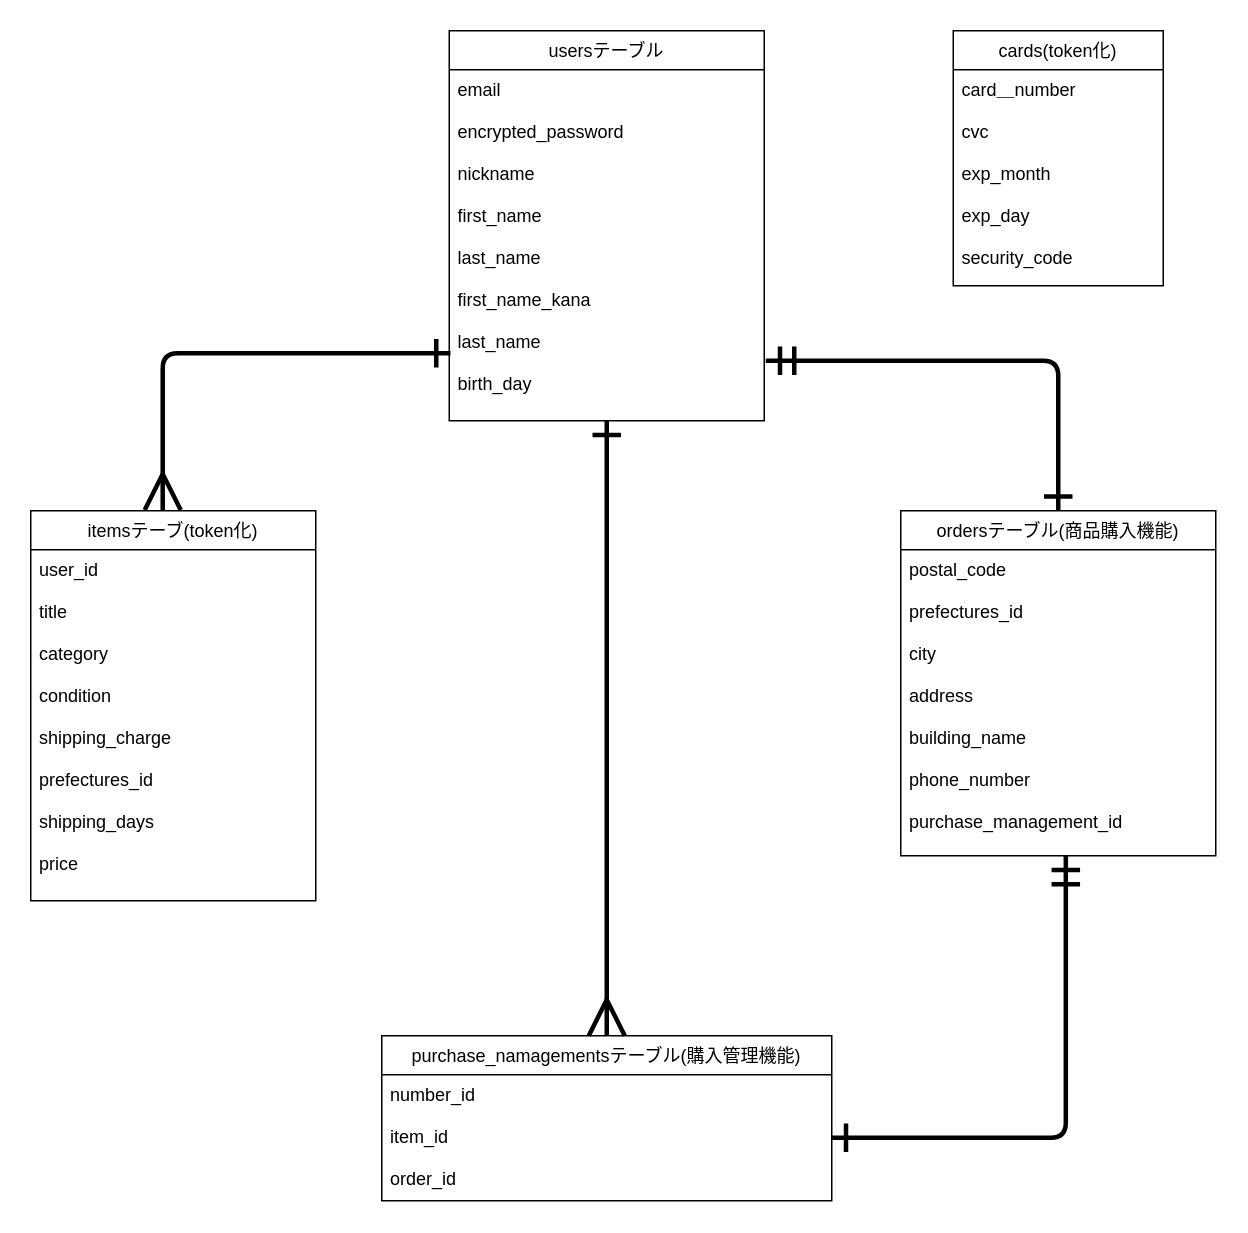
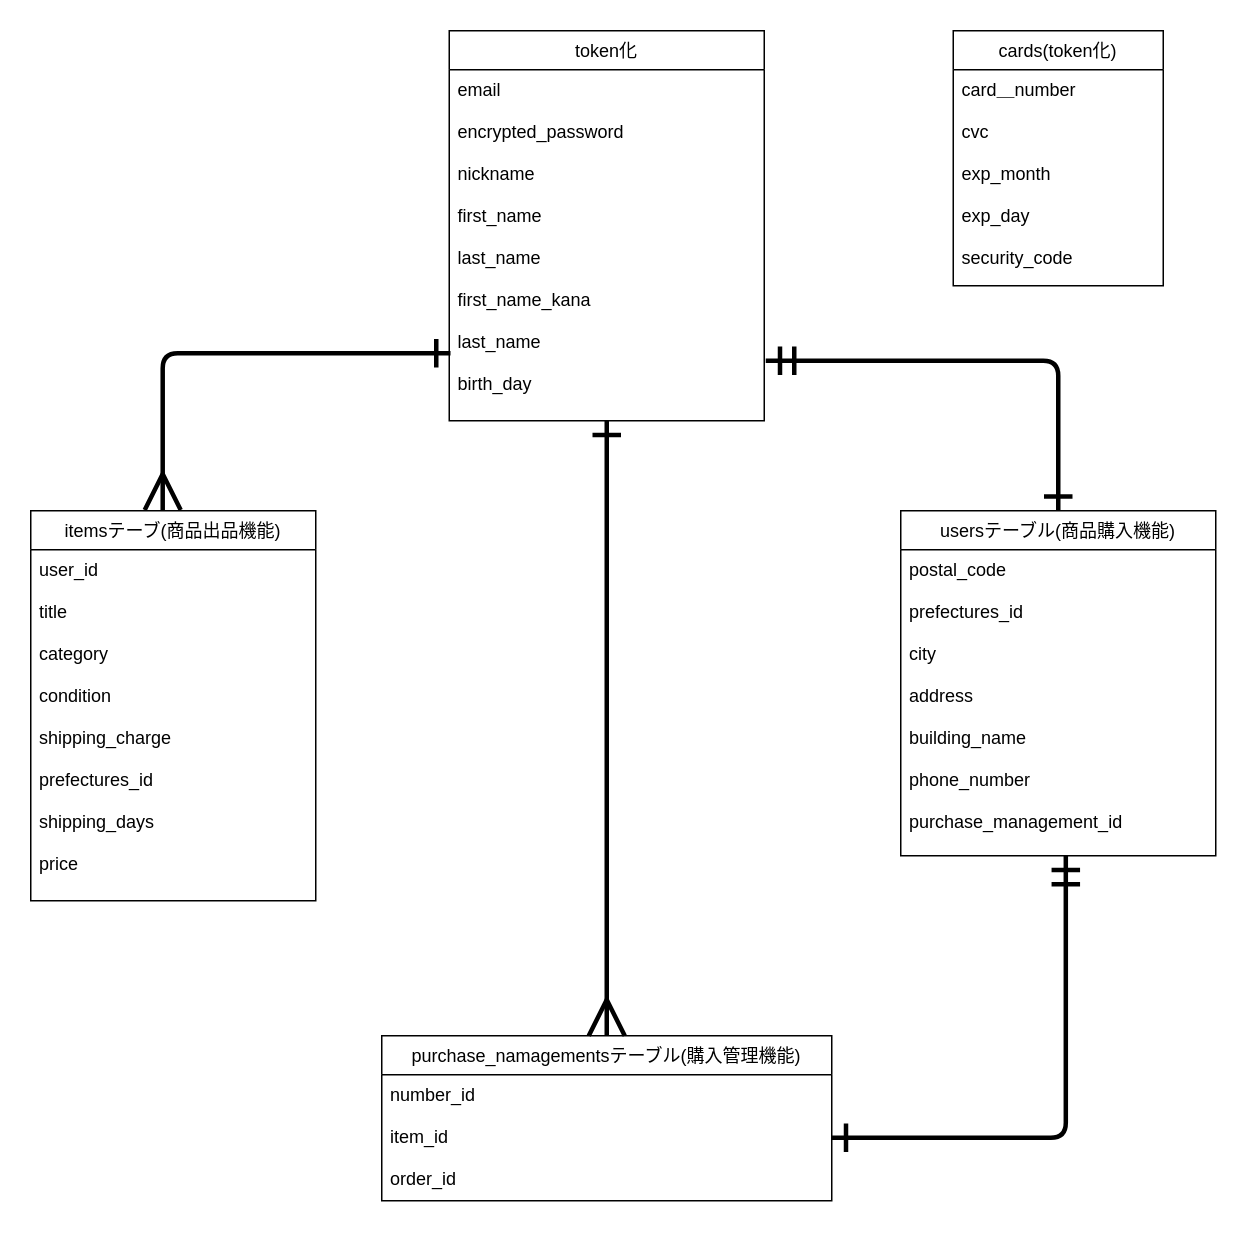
(606, 51) -> (606, 51)
(173, 531) -> (173, 531)
(1058, 531) -> (1058, 531)
